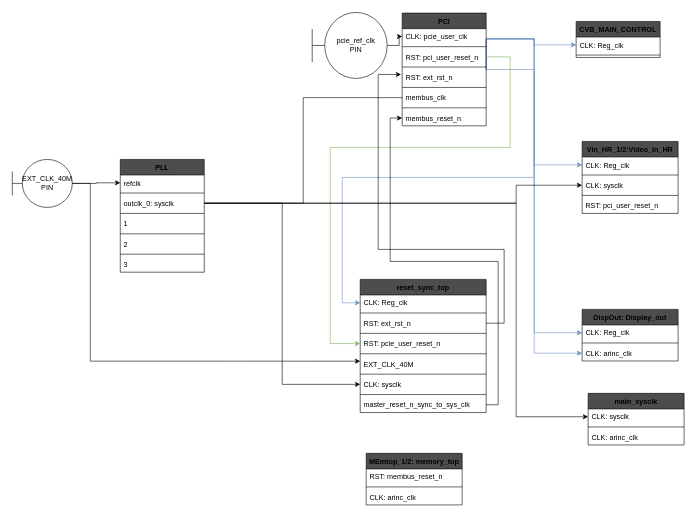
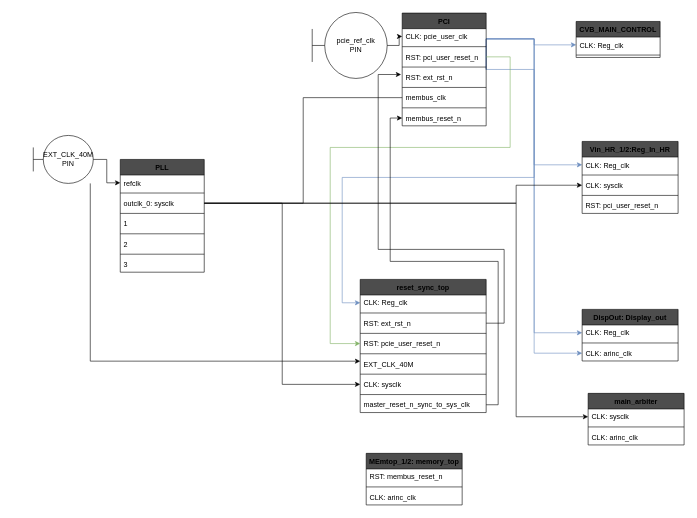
(630, 149) -> (630, 149)
(42, 183) -> (63, 159)
(636, 401) -> (636, 401)
